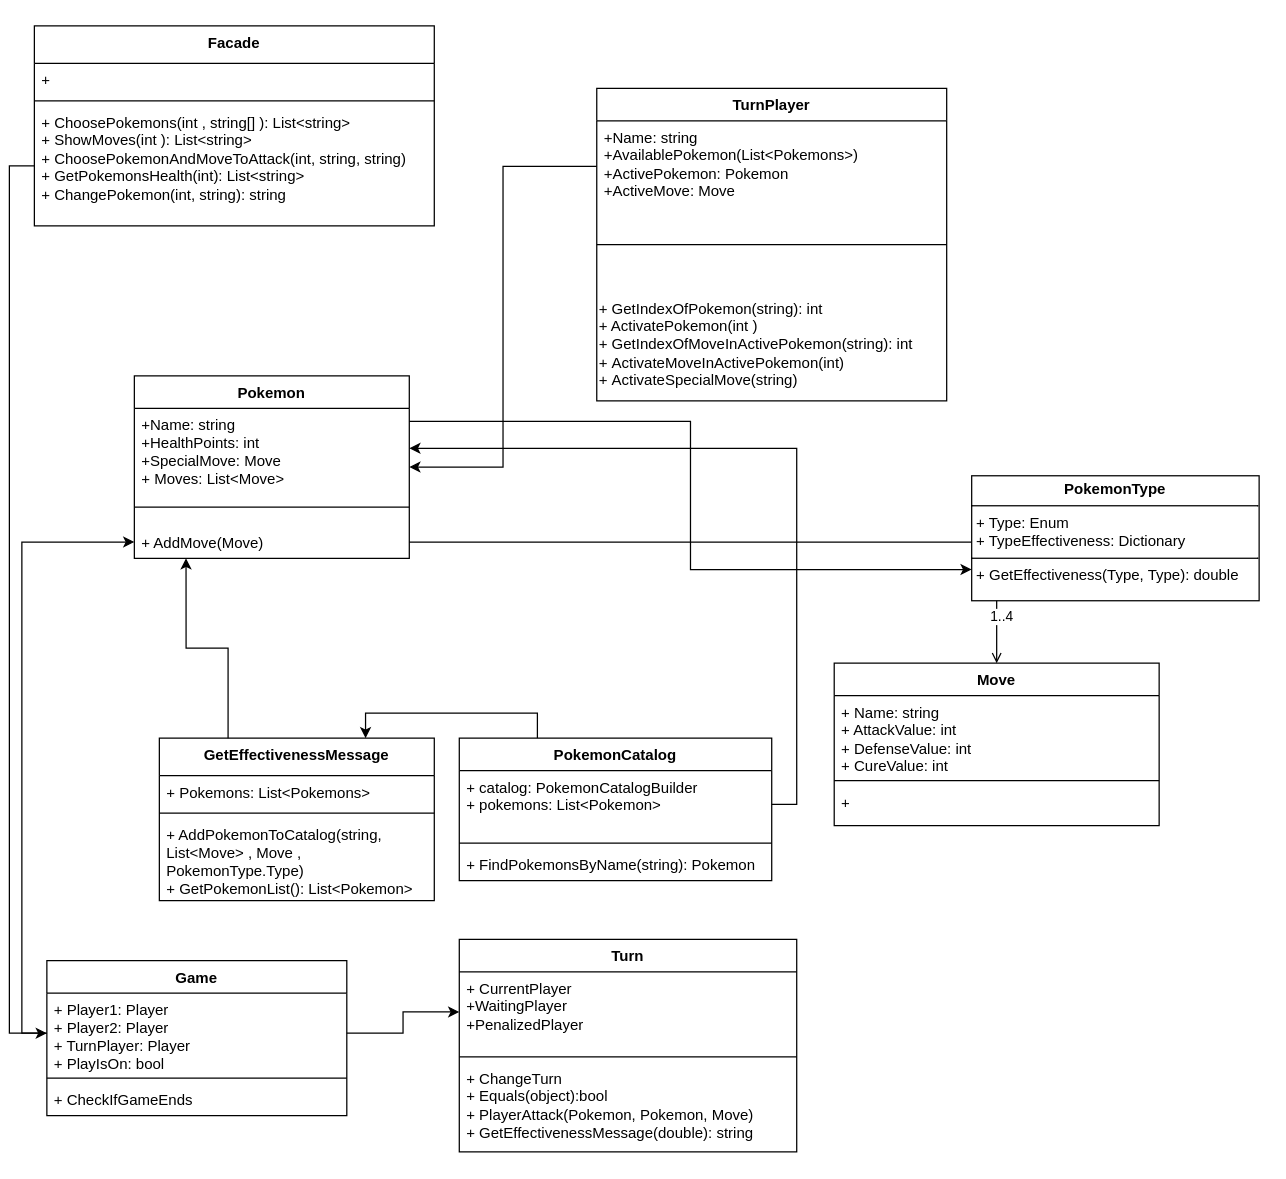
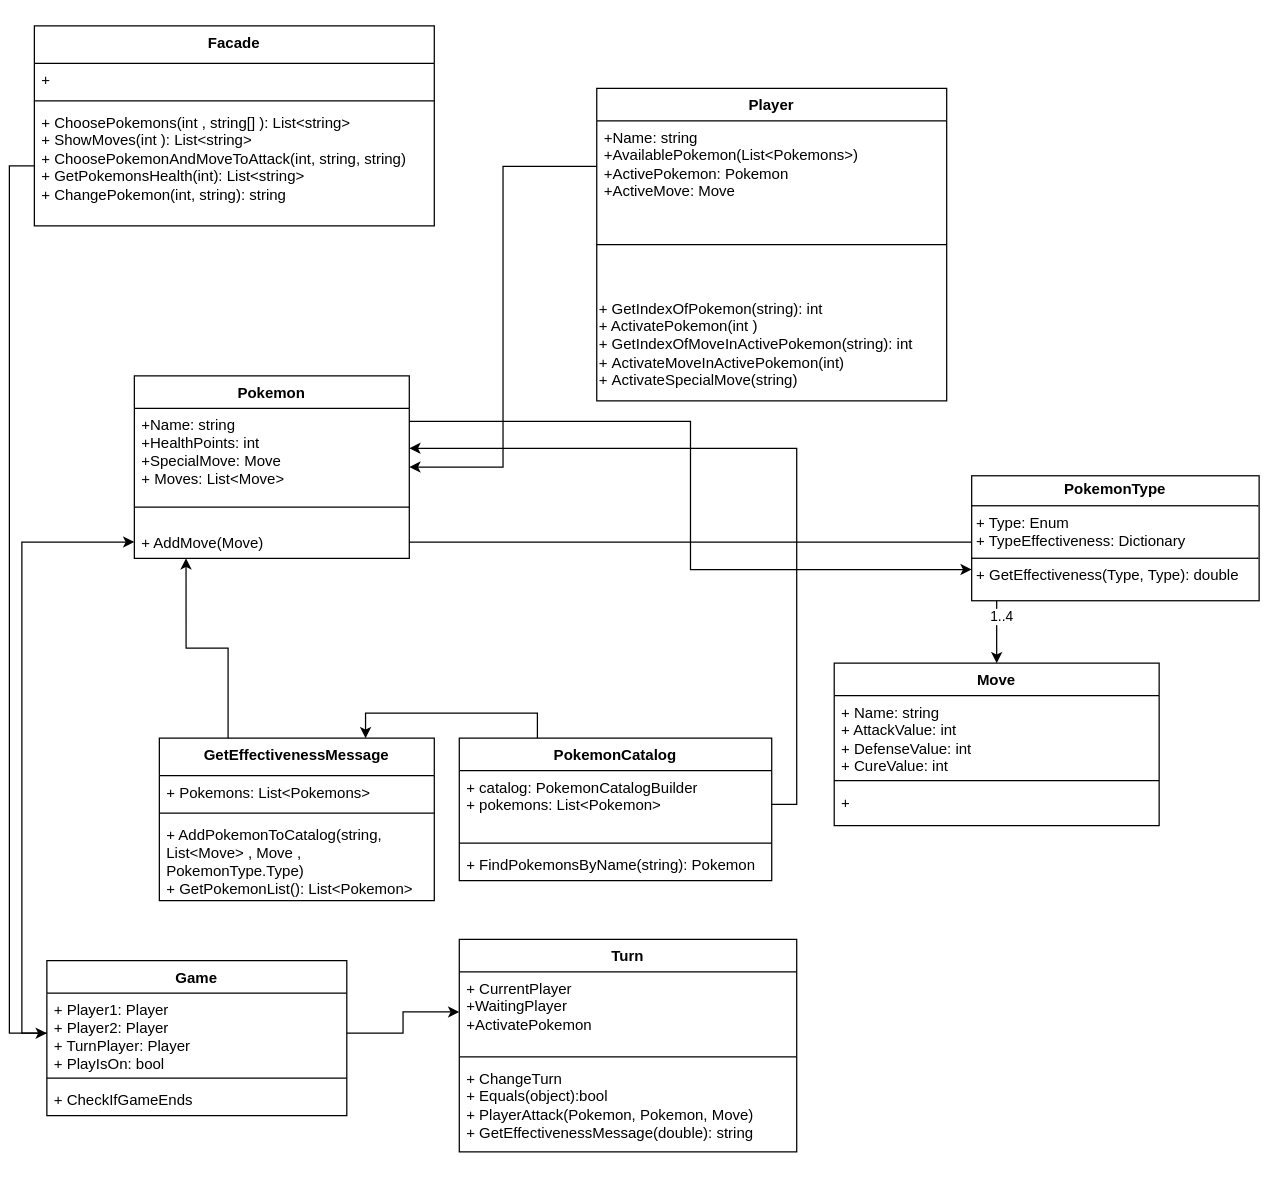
(772, 106) -> (772, 106)
(997, 655) -> (997, 653)
(528, 1008) -> (532, 1008)
